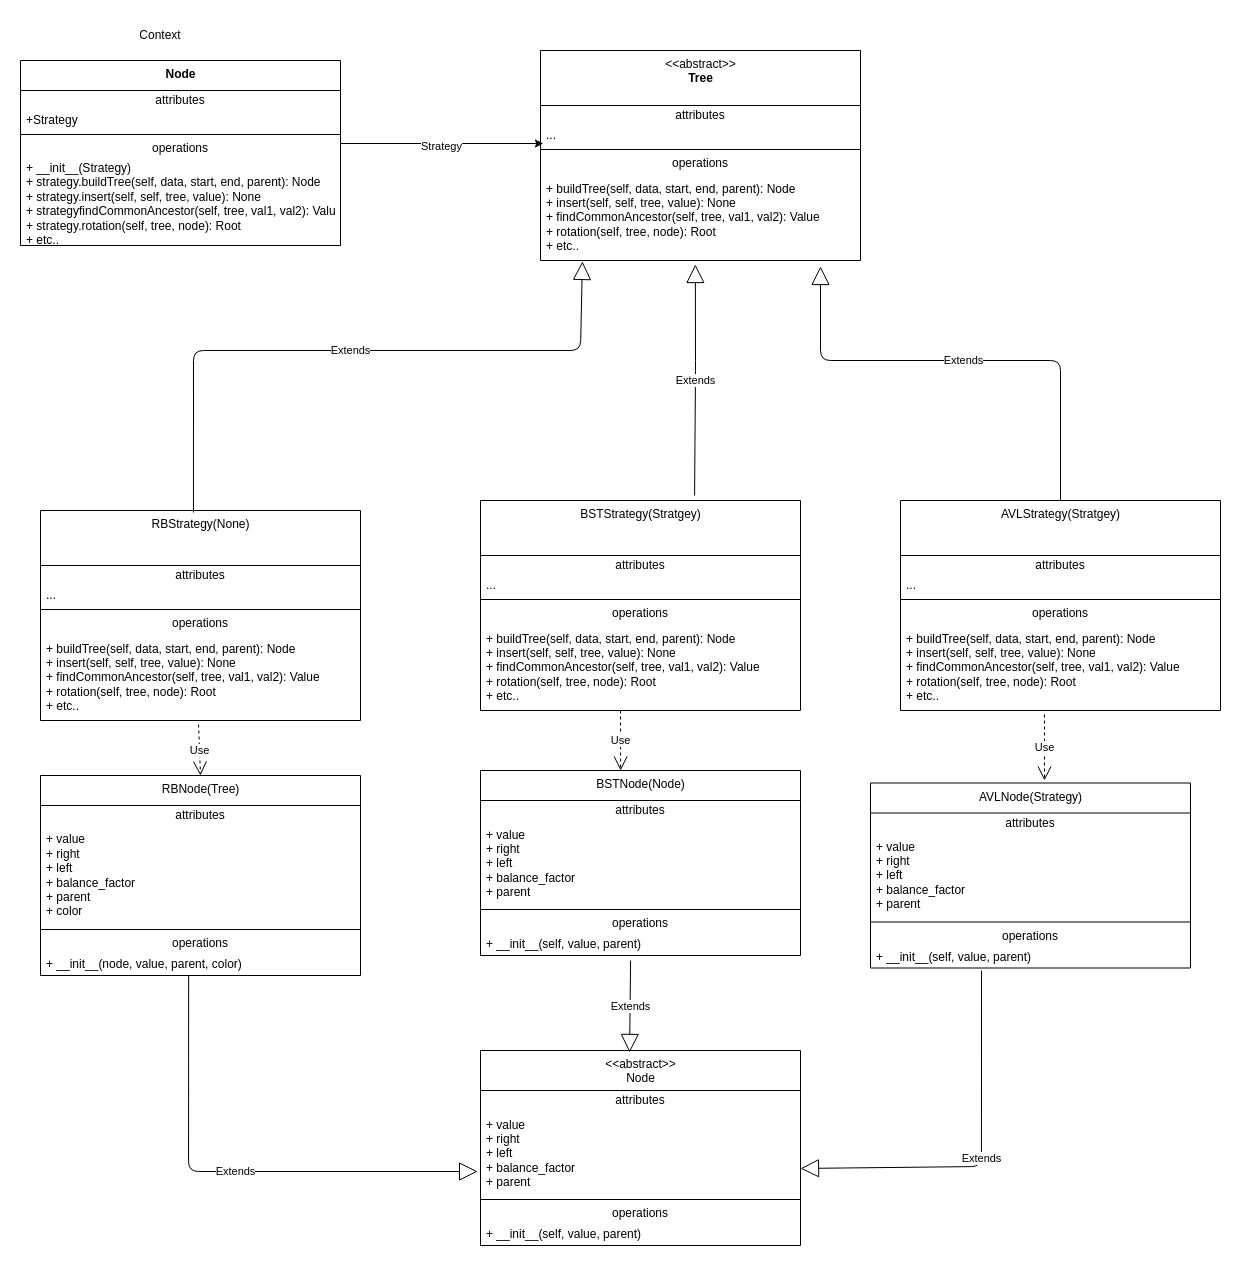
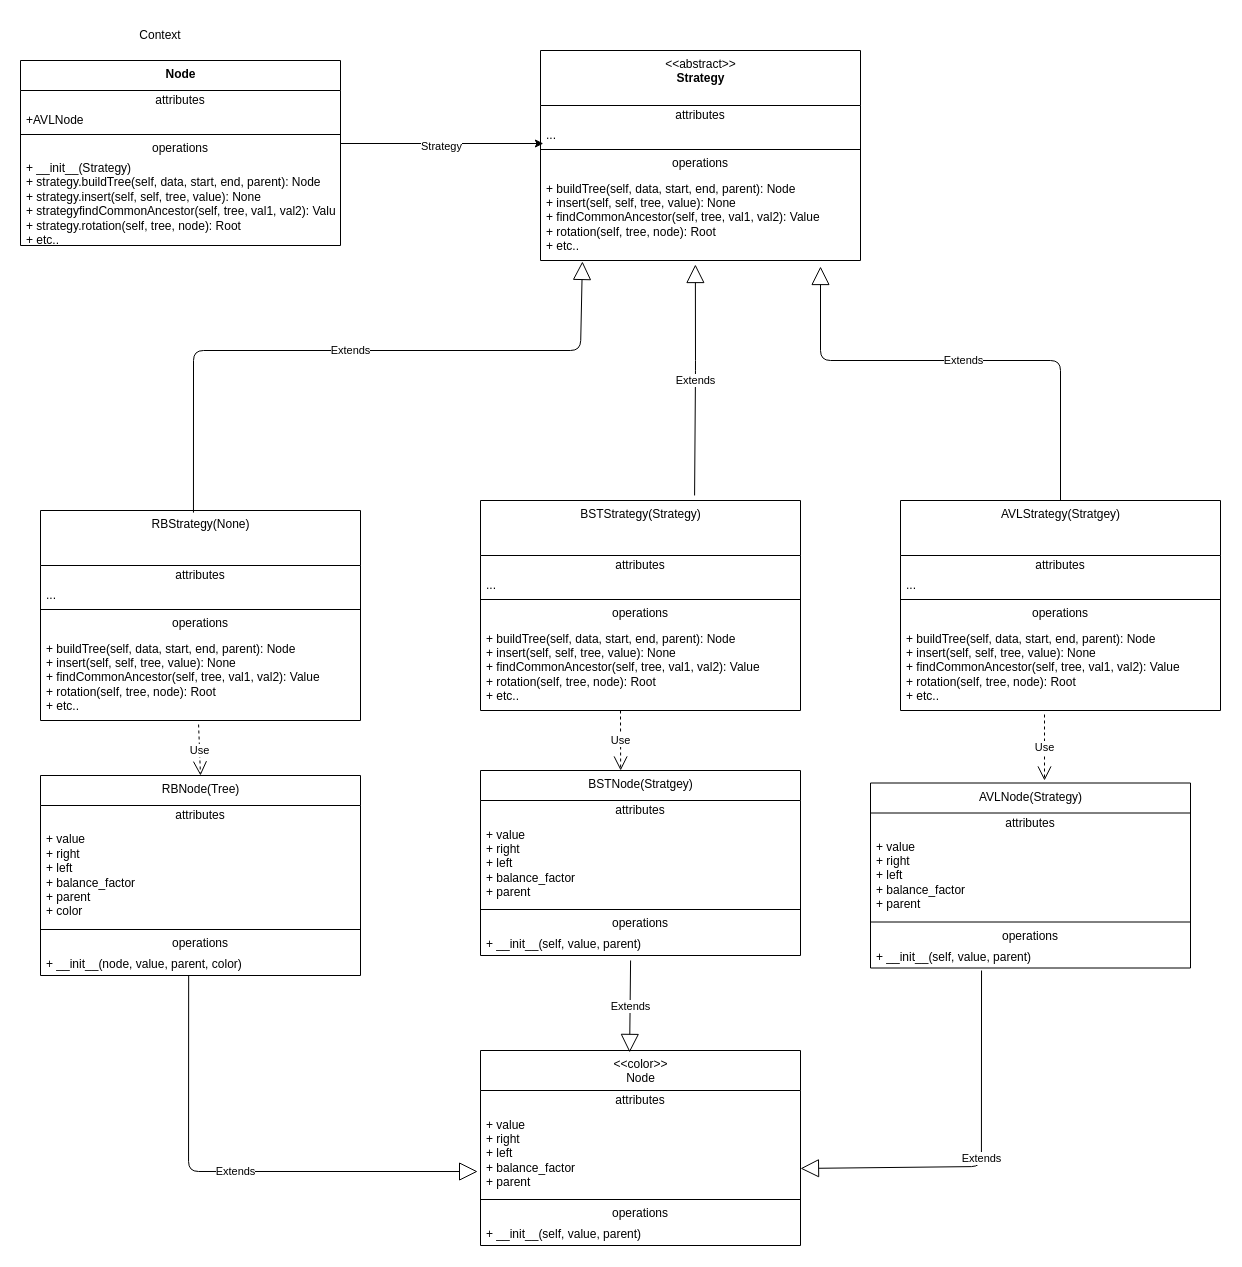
(701, 72) -> (701, 72)
(57, 121) -> (53, 121)
(641, 515) -> (641, 515)
(641, 785) -> (641, 785)
(641, 1072) -> (641, 1072)
